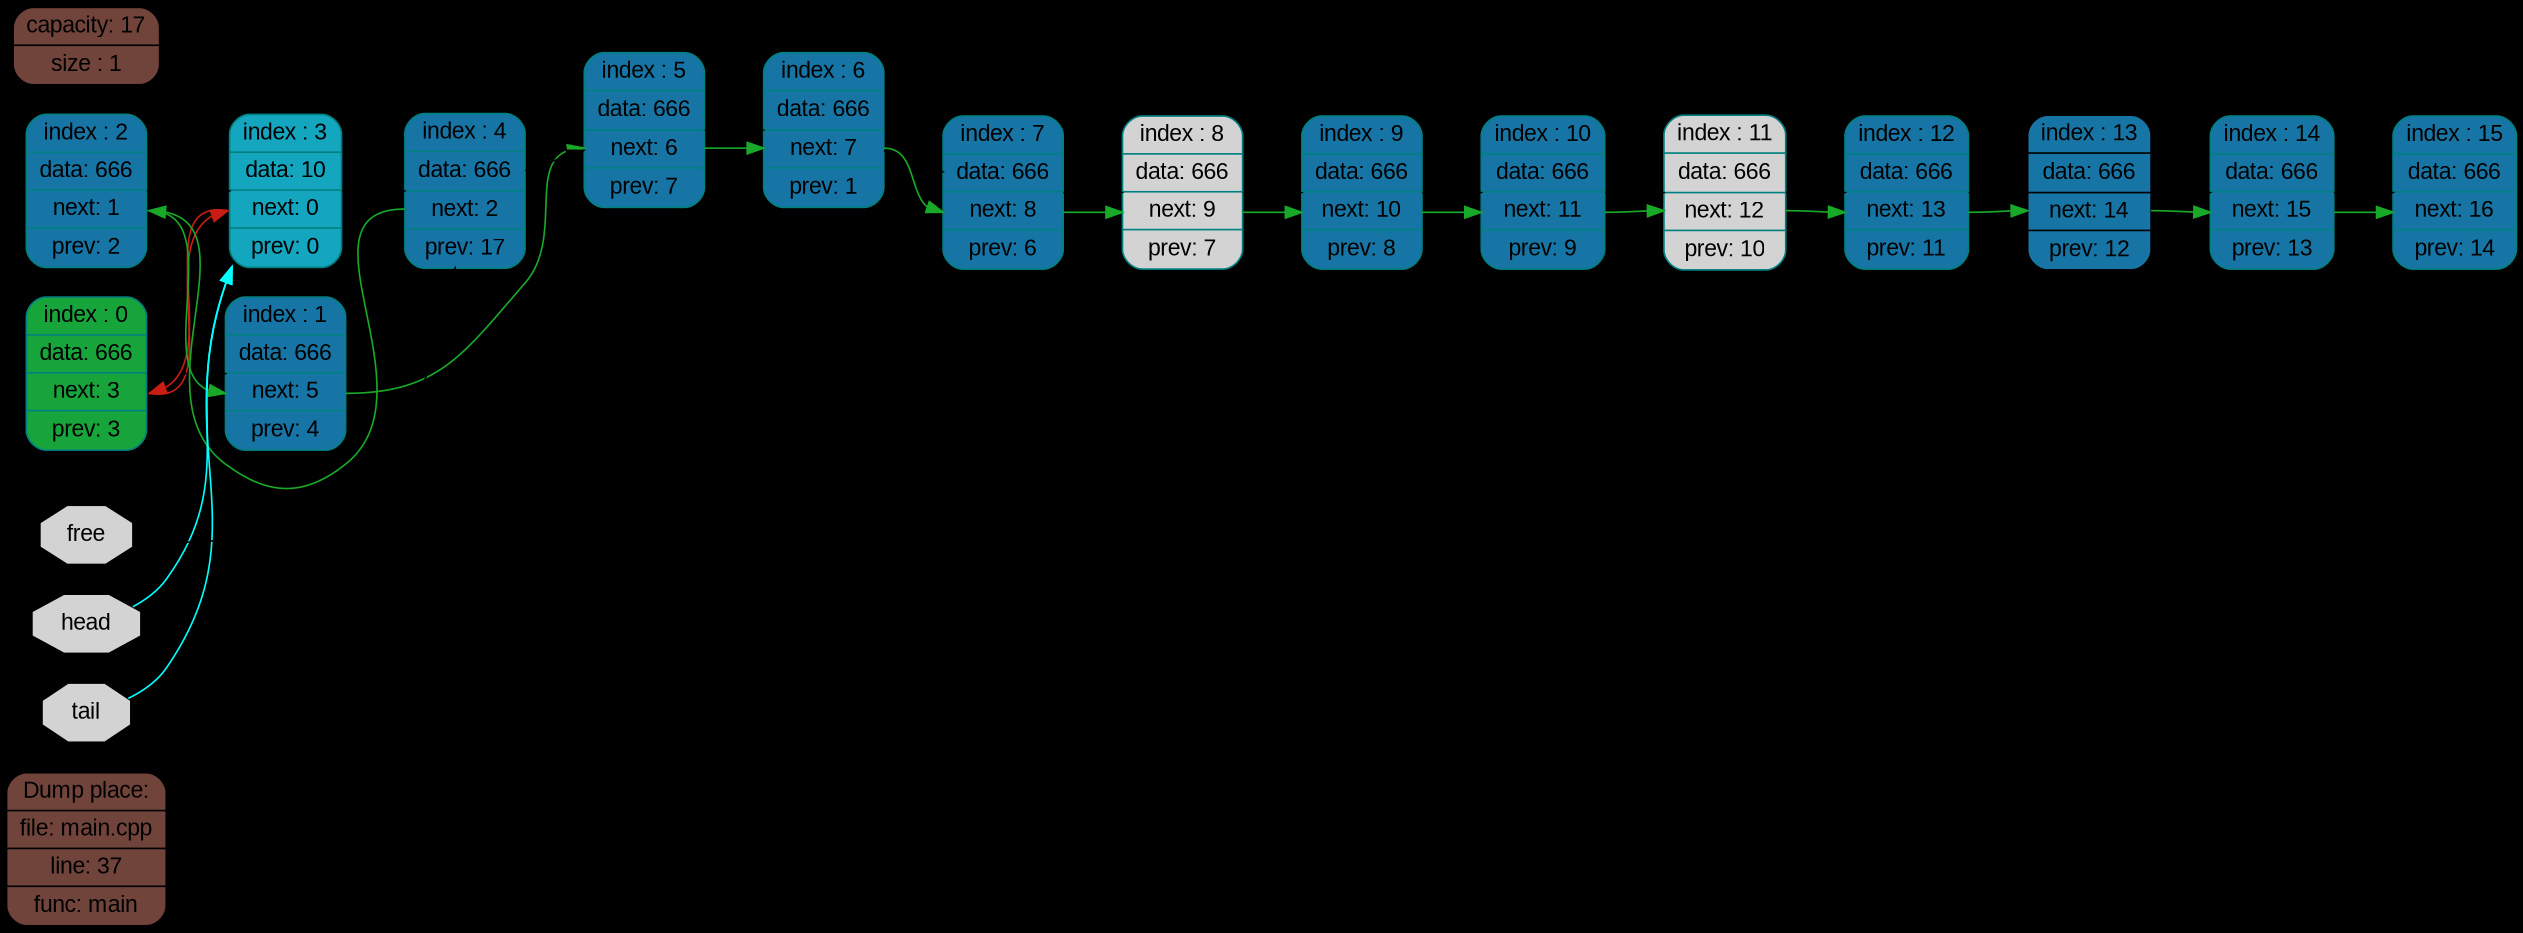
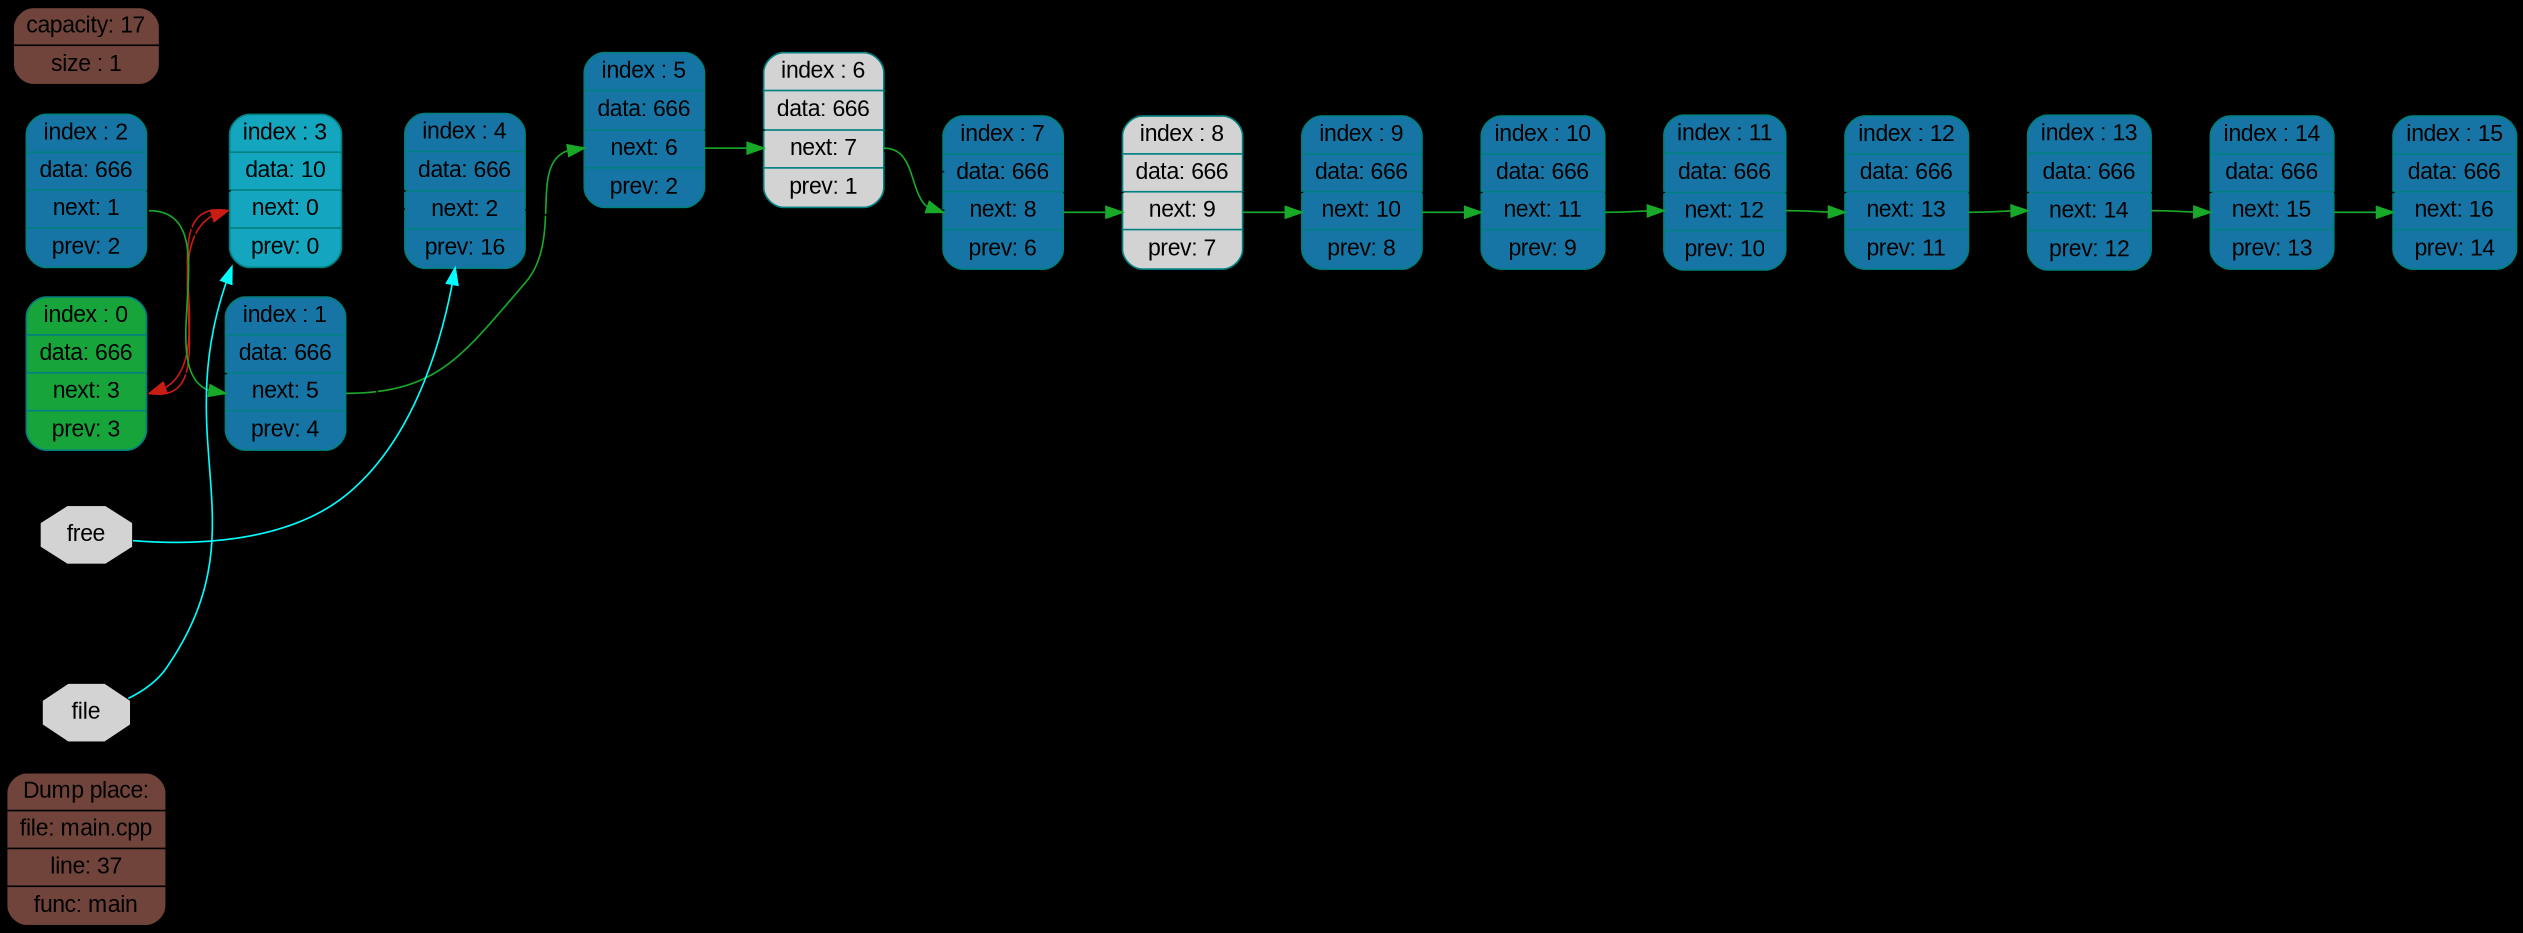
(824, 130) -> (824, 130)
(541, 165) -> (726, 235)
(644, 187) -> (644, 187)
(1725, 193) -> (1725, 193)
(2089, 193) -> (2089, 193)
(465, 248) -> (465, 248)
(293, 488) -> (293, 488)
(352, 489) -> (352, 489)
(86, 624) -> none
(86, 713) -> (86, 713)
